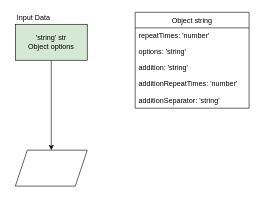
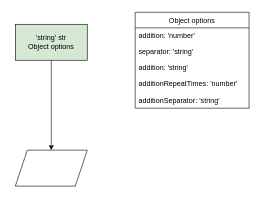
(33, 18) -> none
(192, 20) -> (192, 20)
(176, 36) -> (169, 36)
(167, 52) -> (172, 52)
